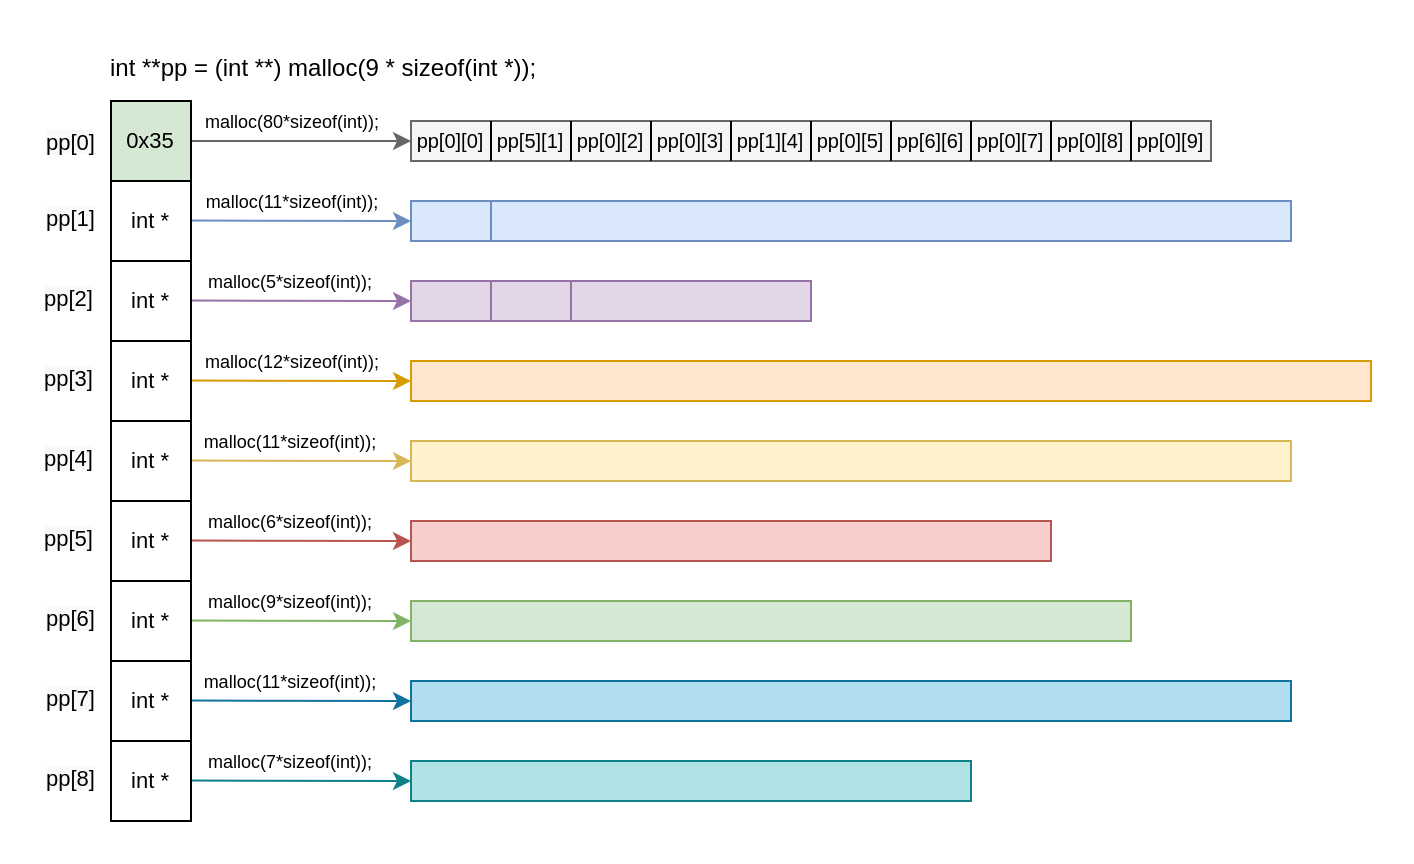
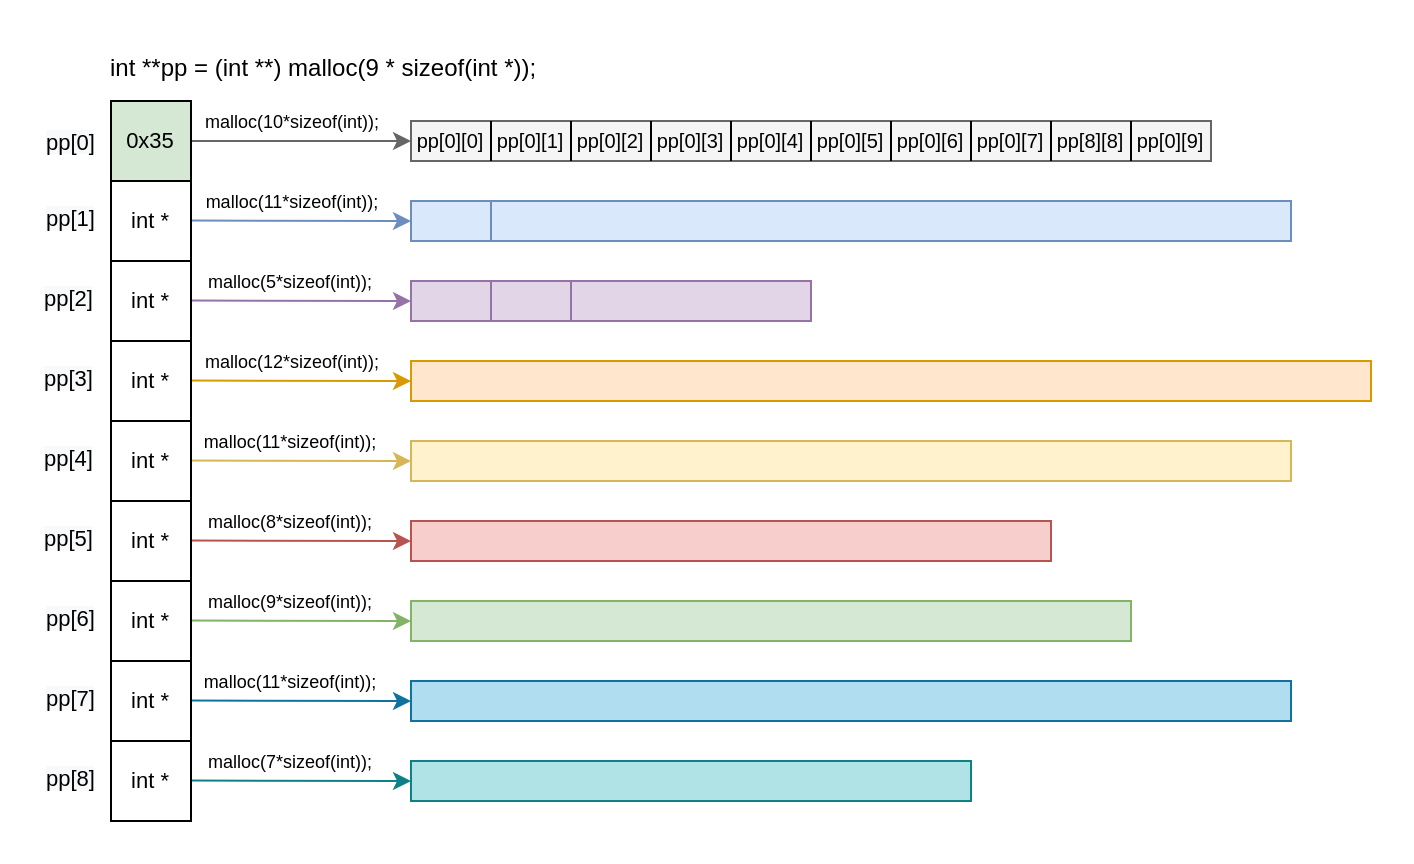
(293, 121) -> (293, 121)
(531, 141) -> (531, 141)
(771, 141) -> (771, 141)
(931, 141) -> (931, 141)
(1091, 141) -> (1091, 141)
(291, 521) -> (291, 521)
